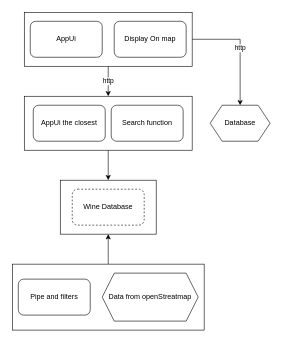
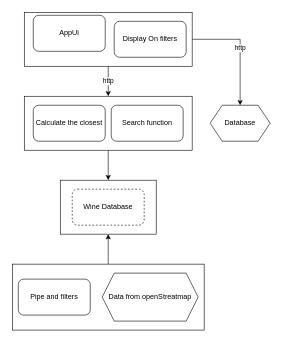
(66, 39) -> (69, 33)
(150, 39) -> (150, 39)
(69, 123) -> (69, 123)
